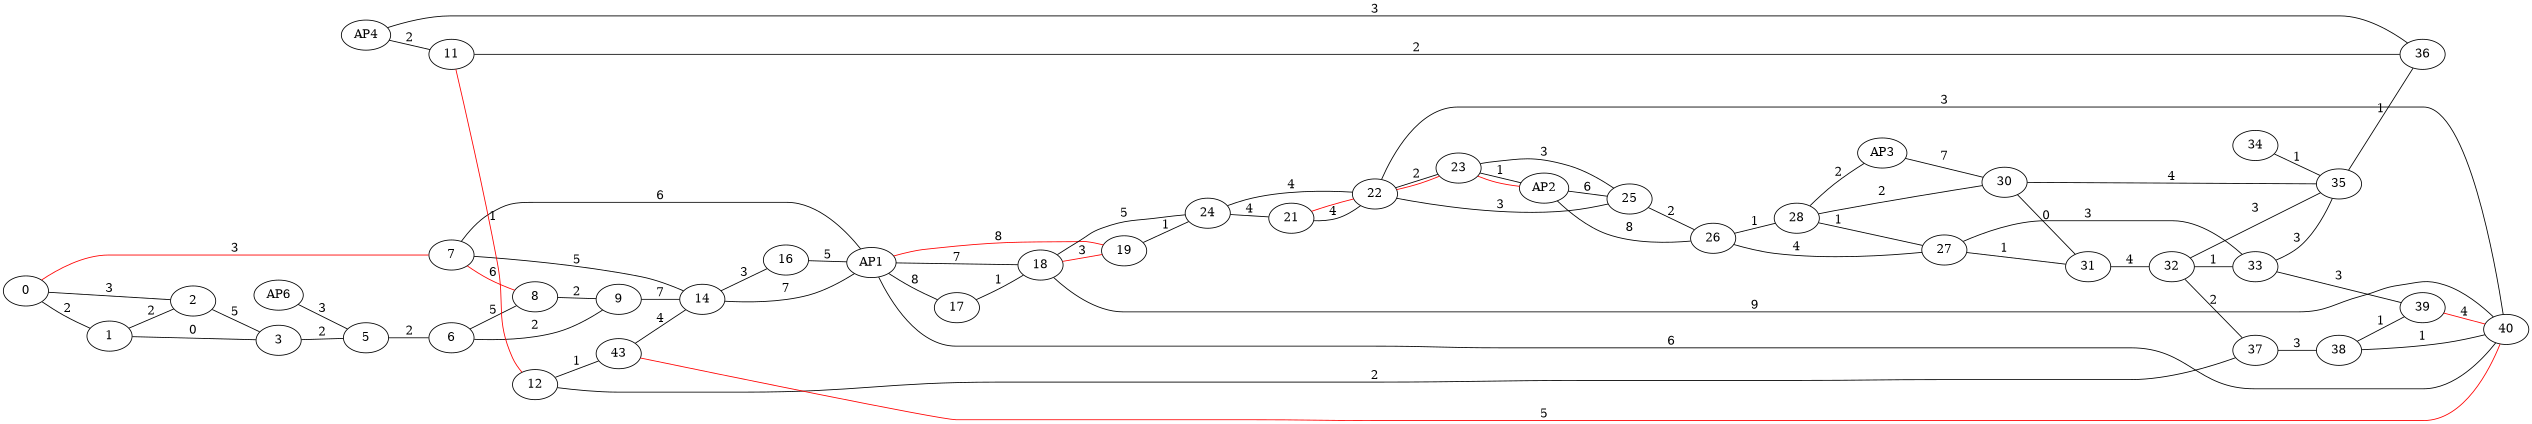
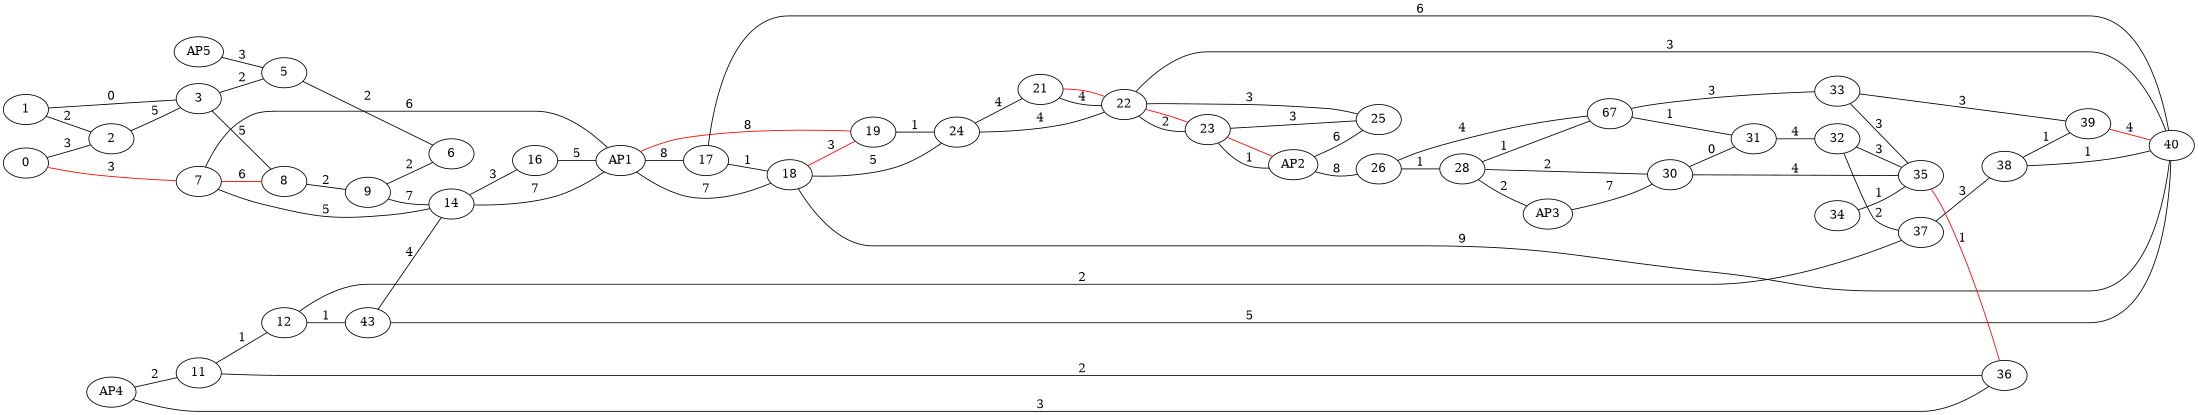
(2381, 119) -> (1970, 273)
(1671, 219) -> none
(489, 222) -> (242, 348)
(1944, 250) -> (1610, 114)
(2214, 267) -> none
(279, 295) -> (199, 52)
(66, 316) -> none
(493, 317) -> (241, 140)
(1684, 348) -> (1431, 16)
(1586, 421) -> (1339, 323)
